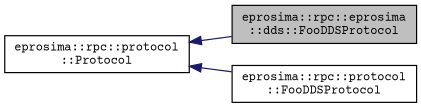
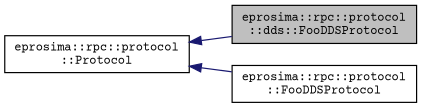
(324, 24) -> (324, 24)
